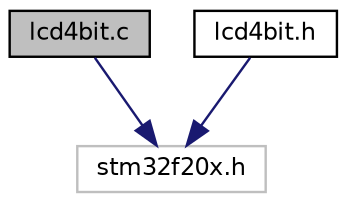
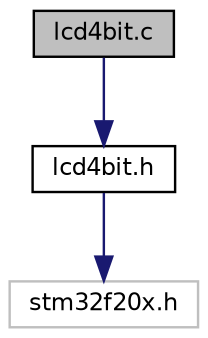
(119, 92) -> (104, 89)
